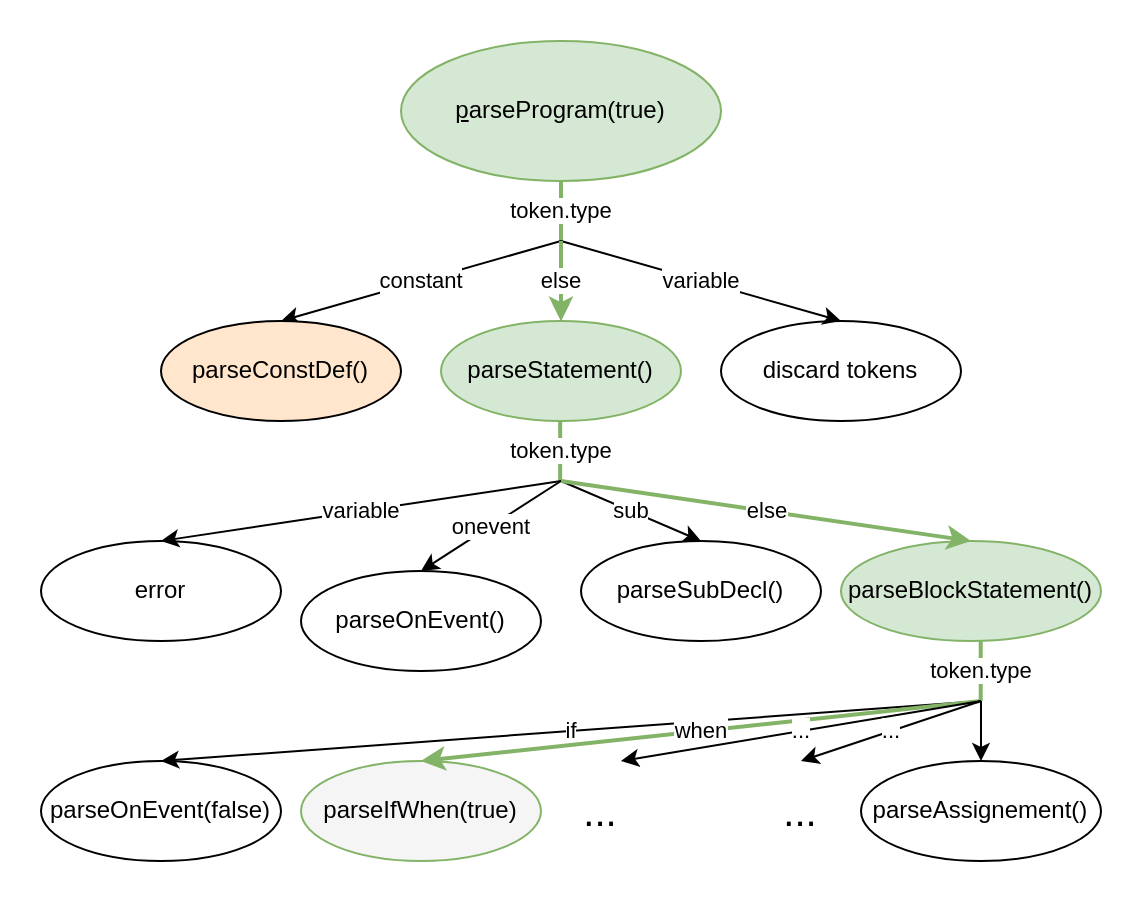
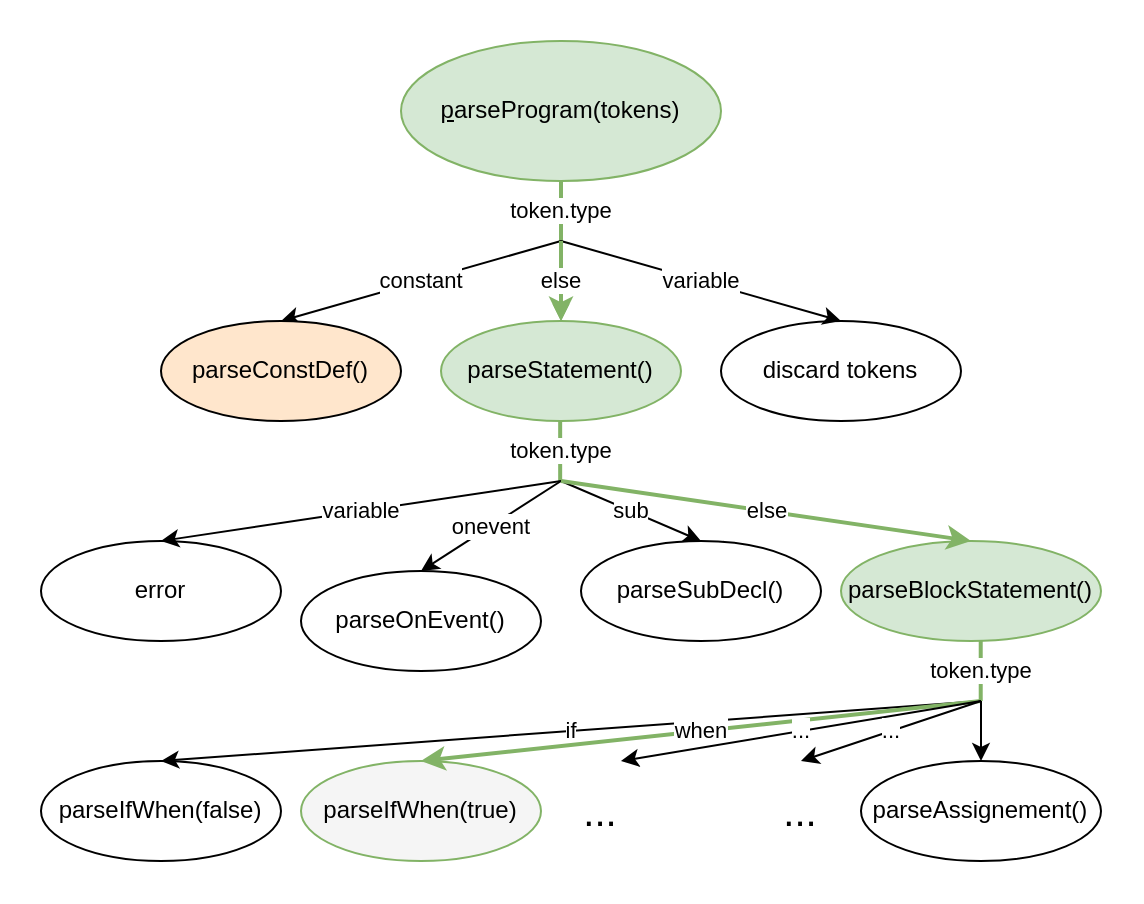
(561, 111) -> (561, 111)
(161, 811) -> (161, 811)
